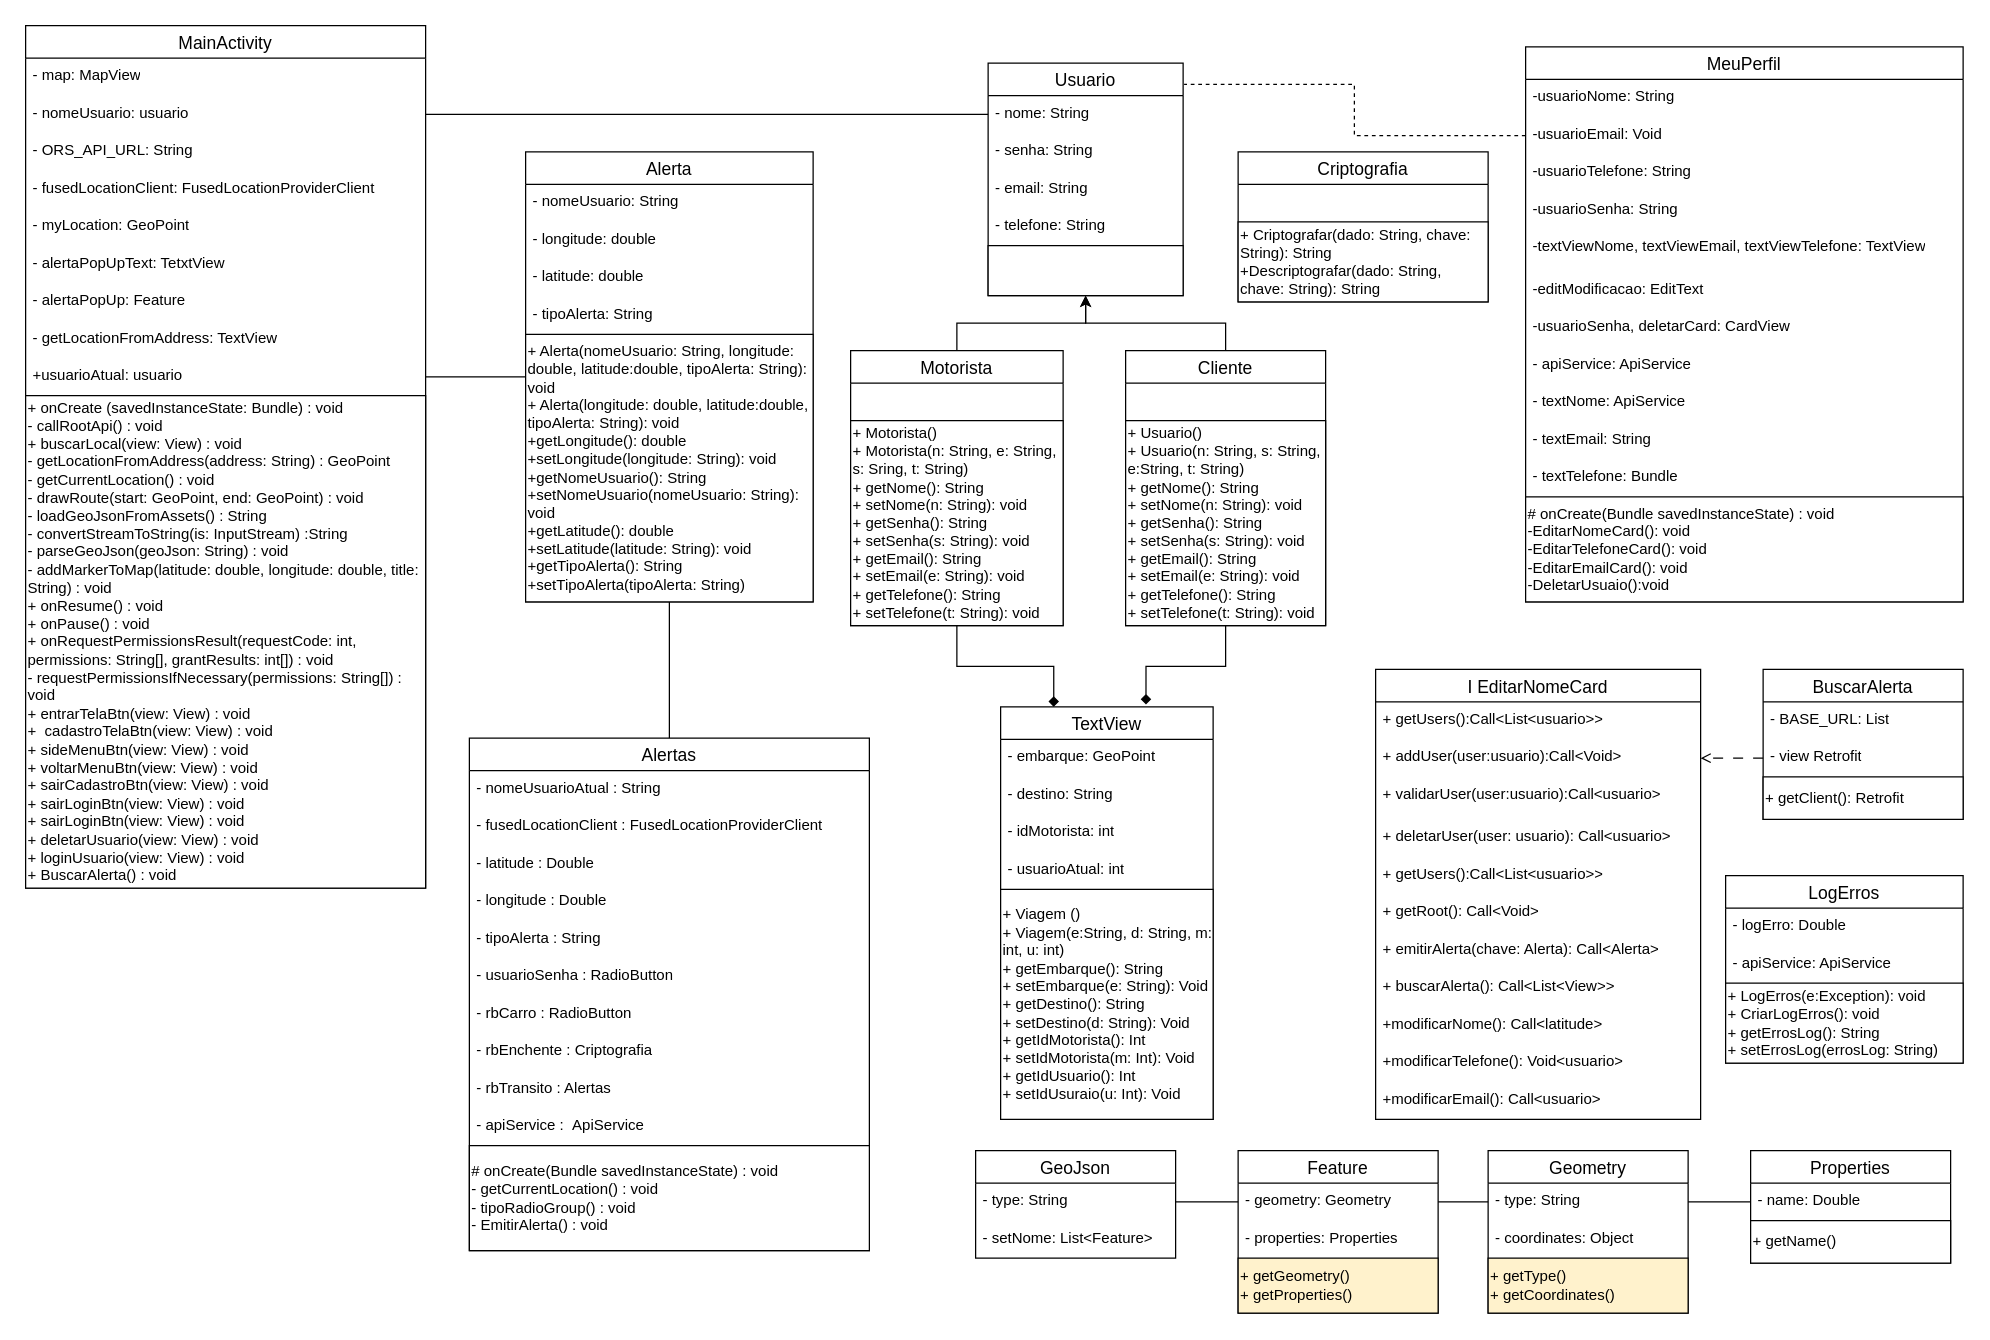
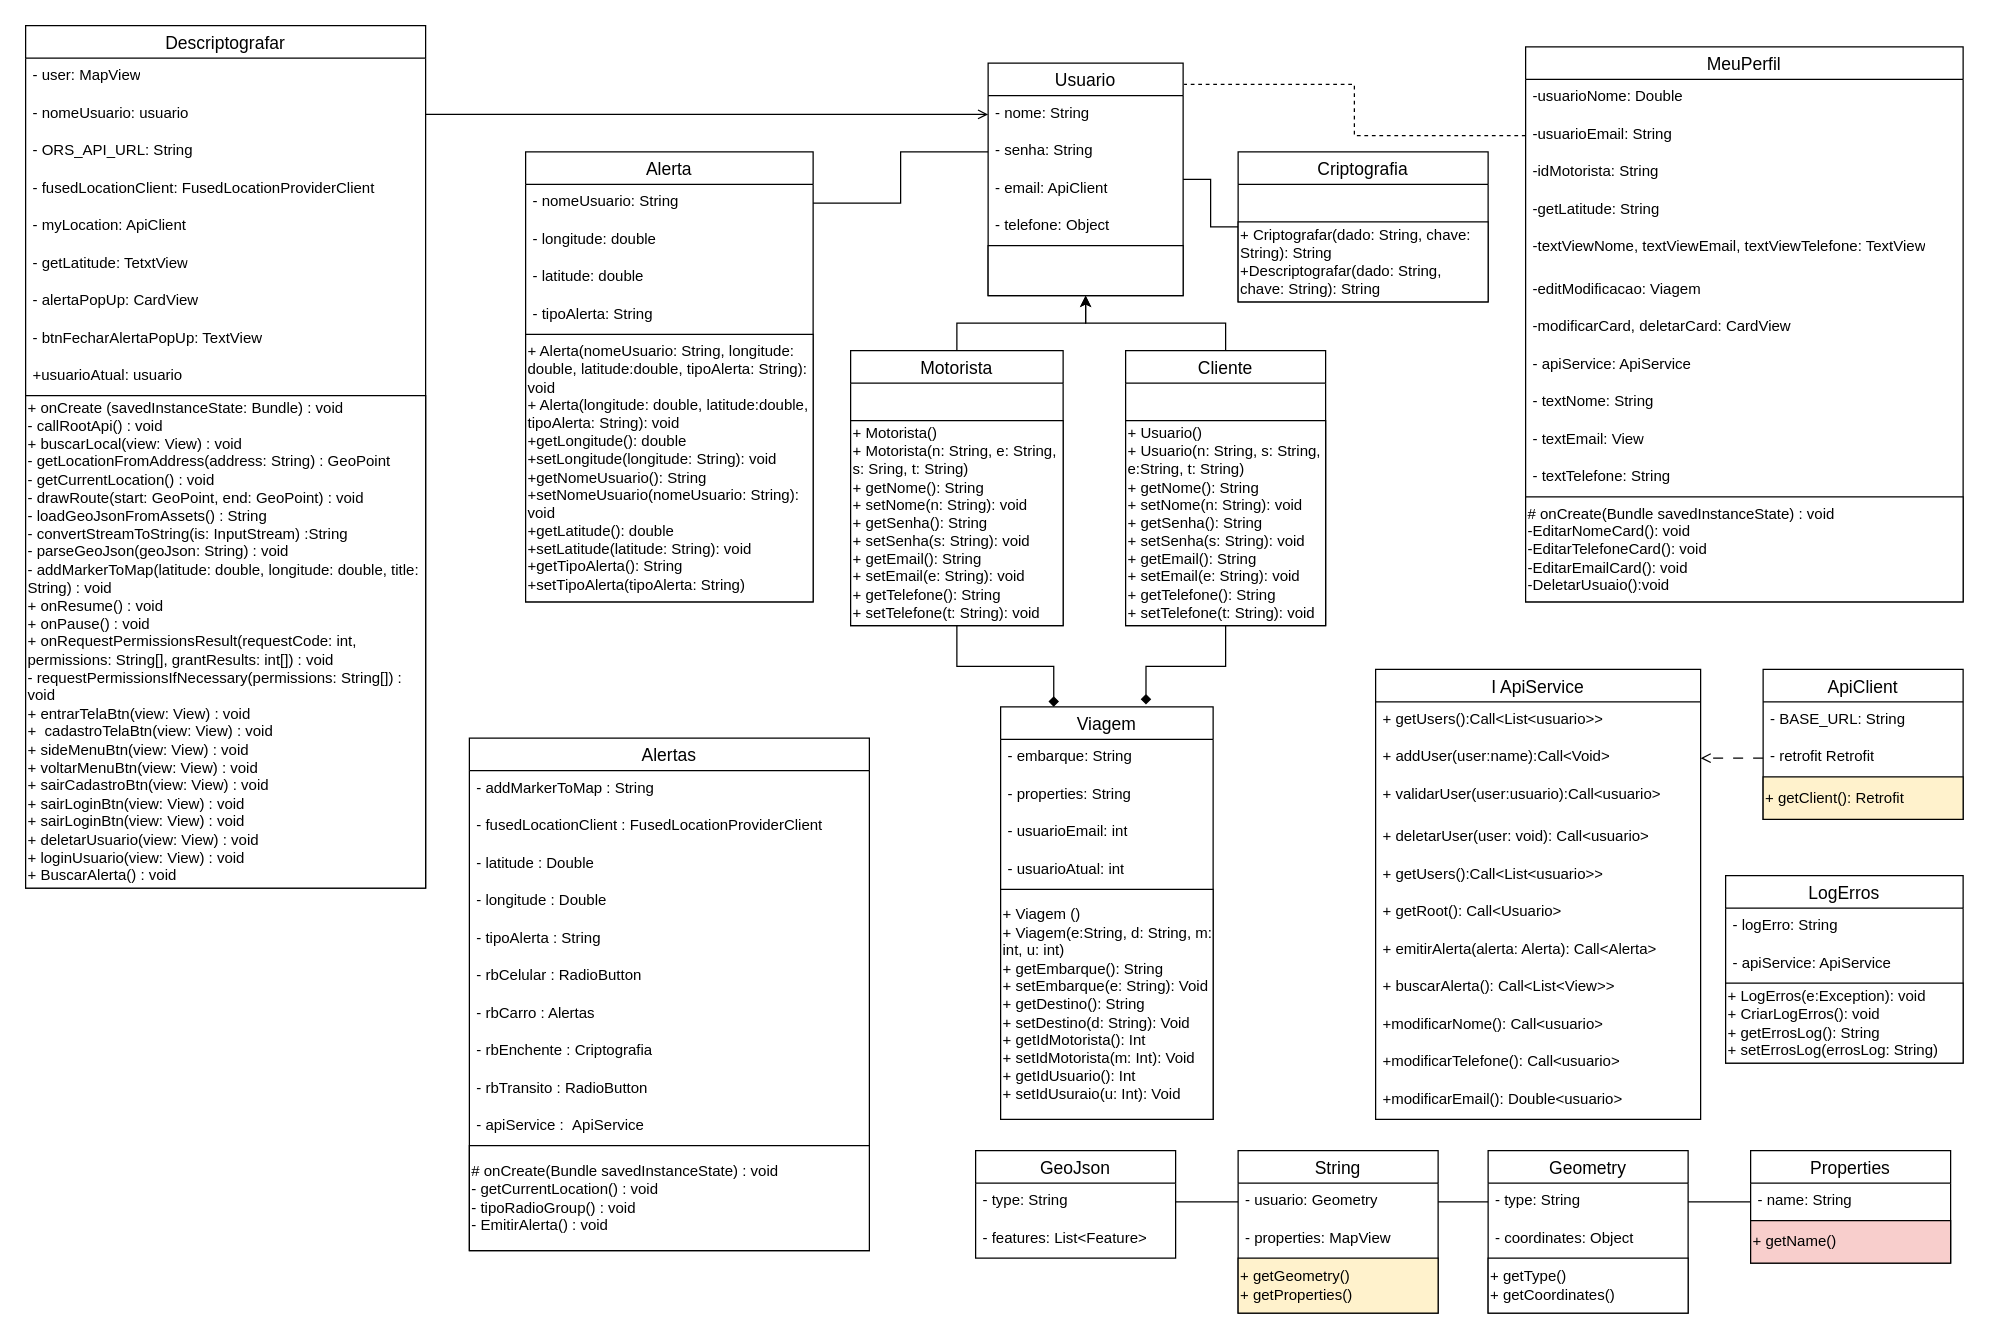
(225, 43) -> (225, 43)
(84, 76) -> (88, 76)
(1609, 97) -> (1609, 97)
(982, 114) -> (982, 114)
(1601, 135) -> (1610, 135)
(1624, 172) -> (1607, 172)
none -> (901, 178)
(1047, 188) -> (1056, 188)
none -> (1211, 204)
(1614, 210) -> (1609, 210)
(116, 226) -> (116, 226)
(1061, 226) -> (1063, 226)
(141, 263) -> (124, 263)
(1631, 290) -> (1622, 290)
(118, 301) -> (120, 301)
(1671, 327) -> (1673, 327)
(166, 338) -> (158, 338)
(475, 377) -> none
(1616, 402) -> (1601, 402)
(1601, 440) -> (1593, 440)
(1616, 477) -> (1616, 477)
(669, 671) -> none
(1538, 687) -> (1538, 687)
(1863, 687) -> (1863, 687)
(1830, 720) -> (1838, 720)
(1106, 724) -> (1106, 724)
(1084, 757) -> (1076, 757)
(1512, 757) -> (1502, 757)
(1826, 757) -> (1843, 757)
(579, 788) -> (574, 788)
(1070, 795) -> (1082, 795)
(1863, 798) -> (1863, 798)
(1072, 832) -> (1074, 832)
(1539, 846) -> (1532, 837)
(1468, 912) -> (1481, 912)
(1795, 926) -> (1795, 926)
(1539, 959) -> (1539, 959)
(585, 976) -> (570, 976)
(564, 1013) -> (547, 1013)
(1502, 1025) -> (1500, 1025)
(1516, 1062) -> (1515, 1062)
(558, 1088) -> (574, 1088)
(1500, 1100) -> (1510, 1100)
(1338, 1168) -> (1338, 1168)
(1324, 1201) -> (1318, 1201)
(1809, 1201) -> (1809, 1201)
(1076, 1238) -> (1077, 1247)
(1337, 1238) -> (1324, 1238)
(1851, 1242) -> (1851, 1242)
(1588, 1286) -> (1588, 1286)
